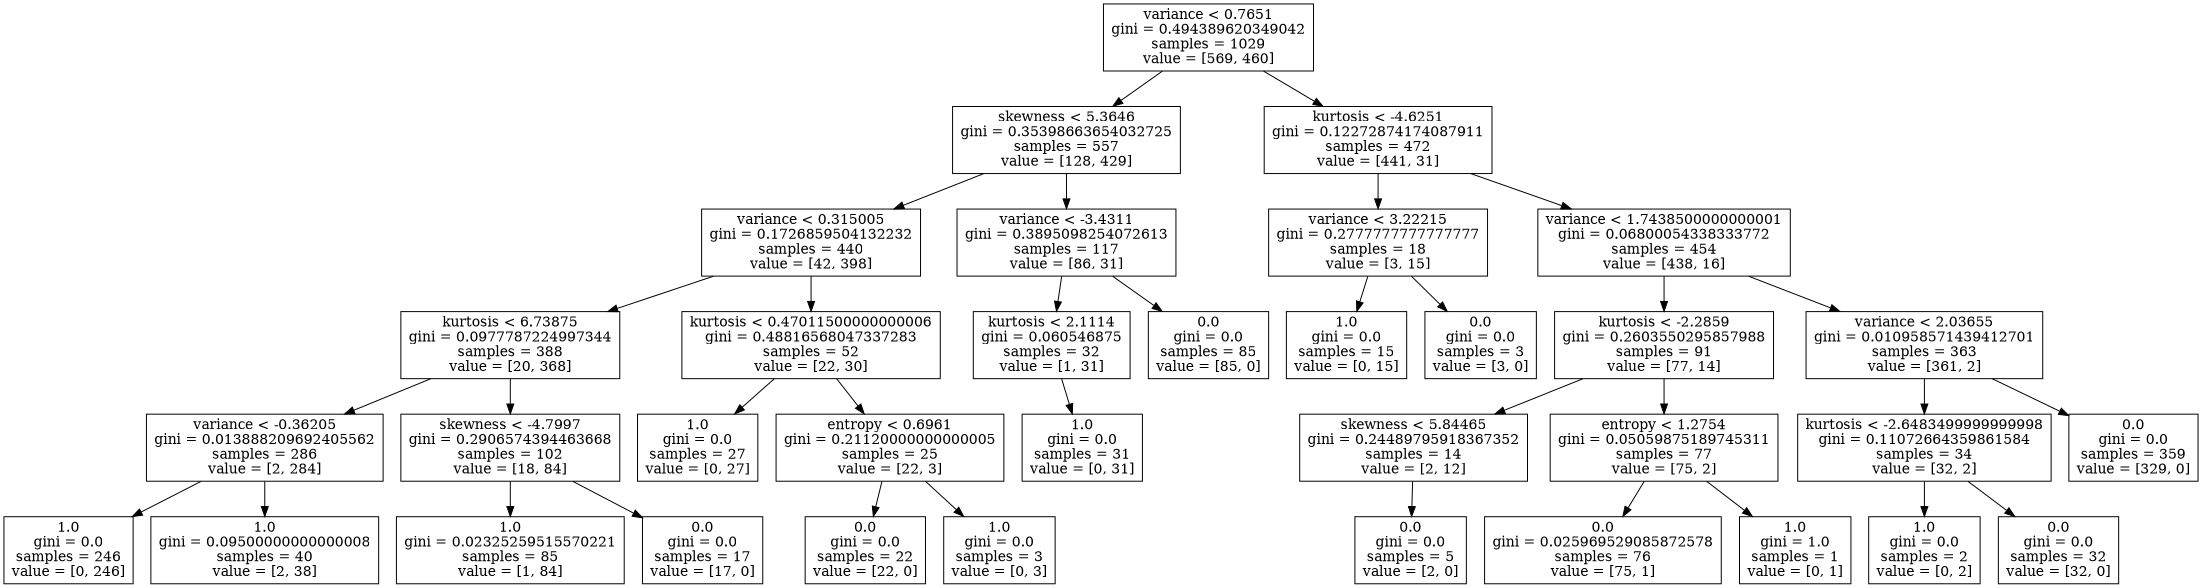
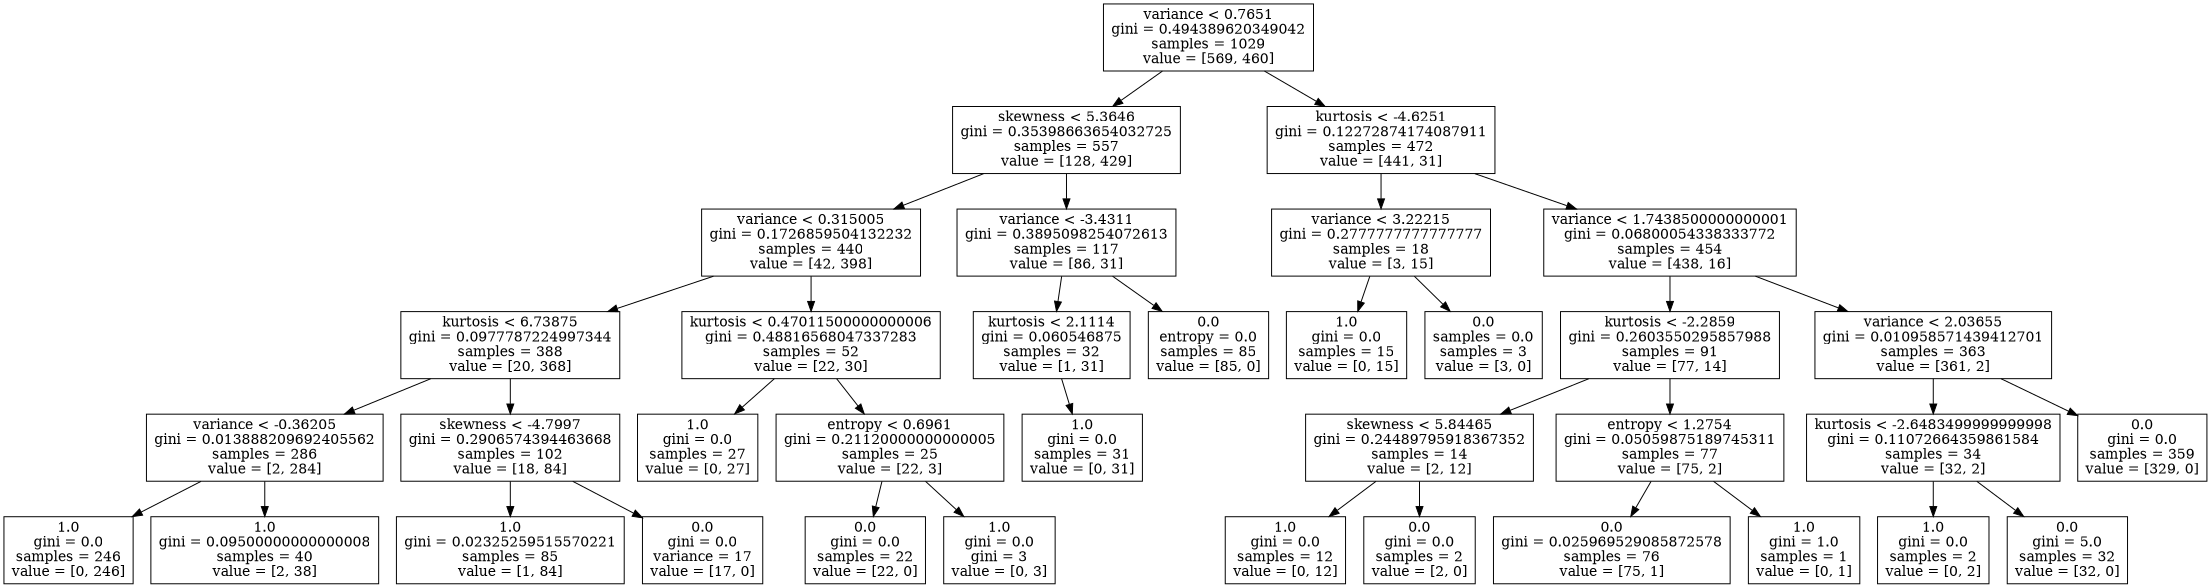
(1208, 345) -> (1208, 345)
(1481, 345) -> (1484, 345)
(703, 550) -> (703, 550)
(999, 550) -> (999, 550)
none -> (1285, 550)
(1411, 550) -> (1420, 550)
(2059, 550) -> (2067, 550)
